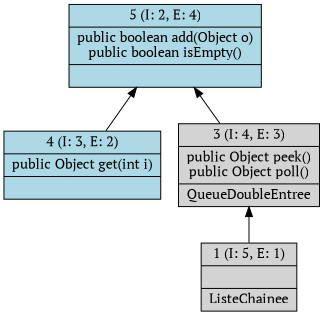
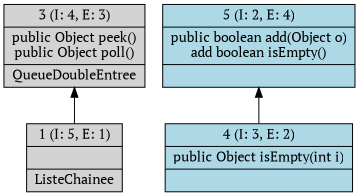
(165, 53) -> (259, 53)
(210, 110) -> none
(82, 165) -> (259, 157)
